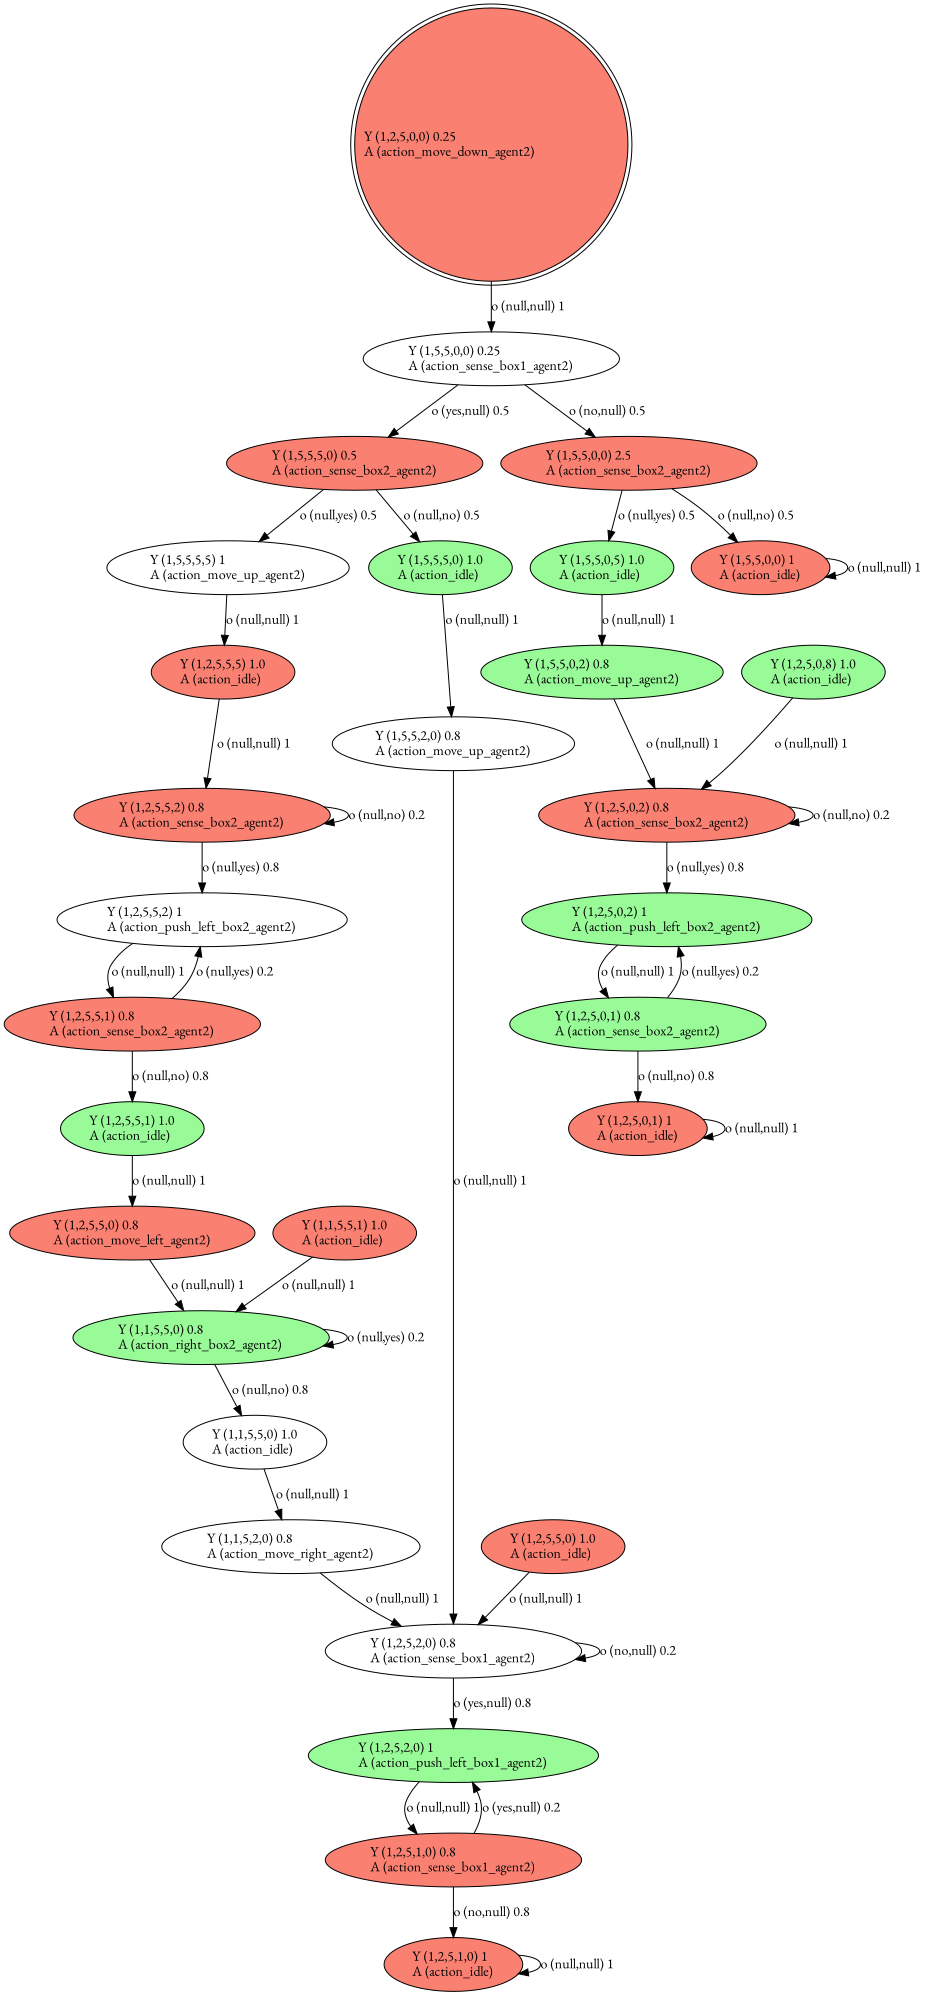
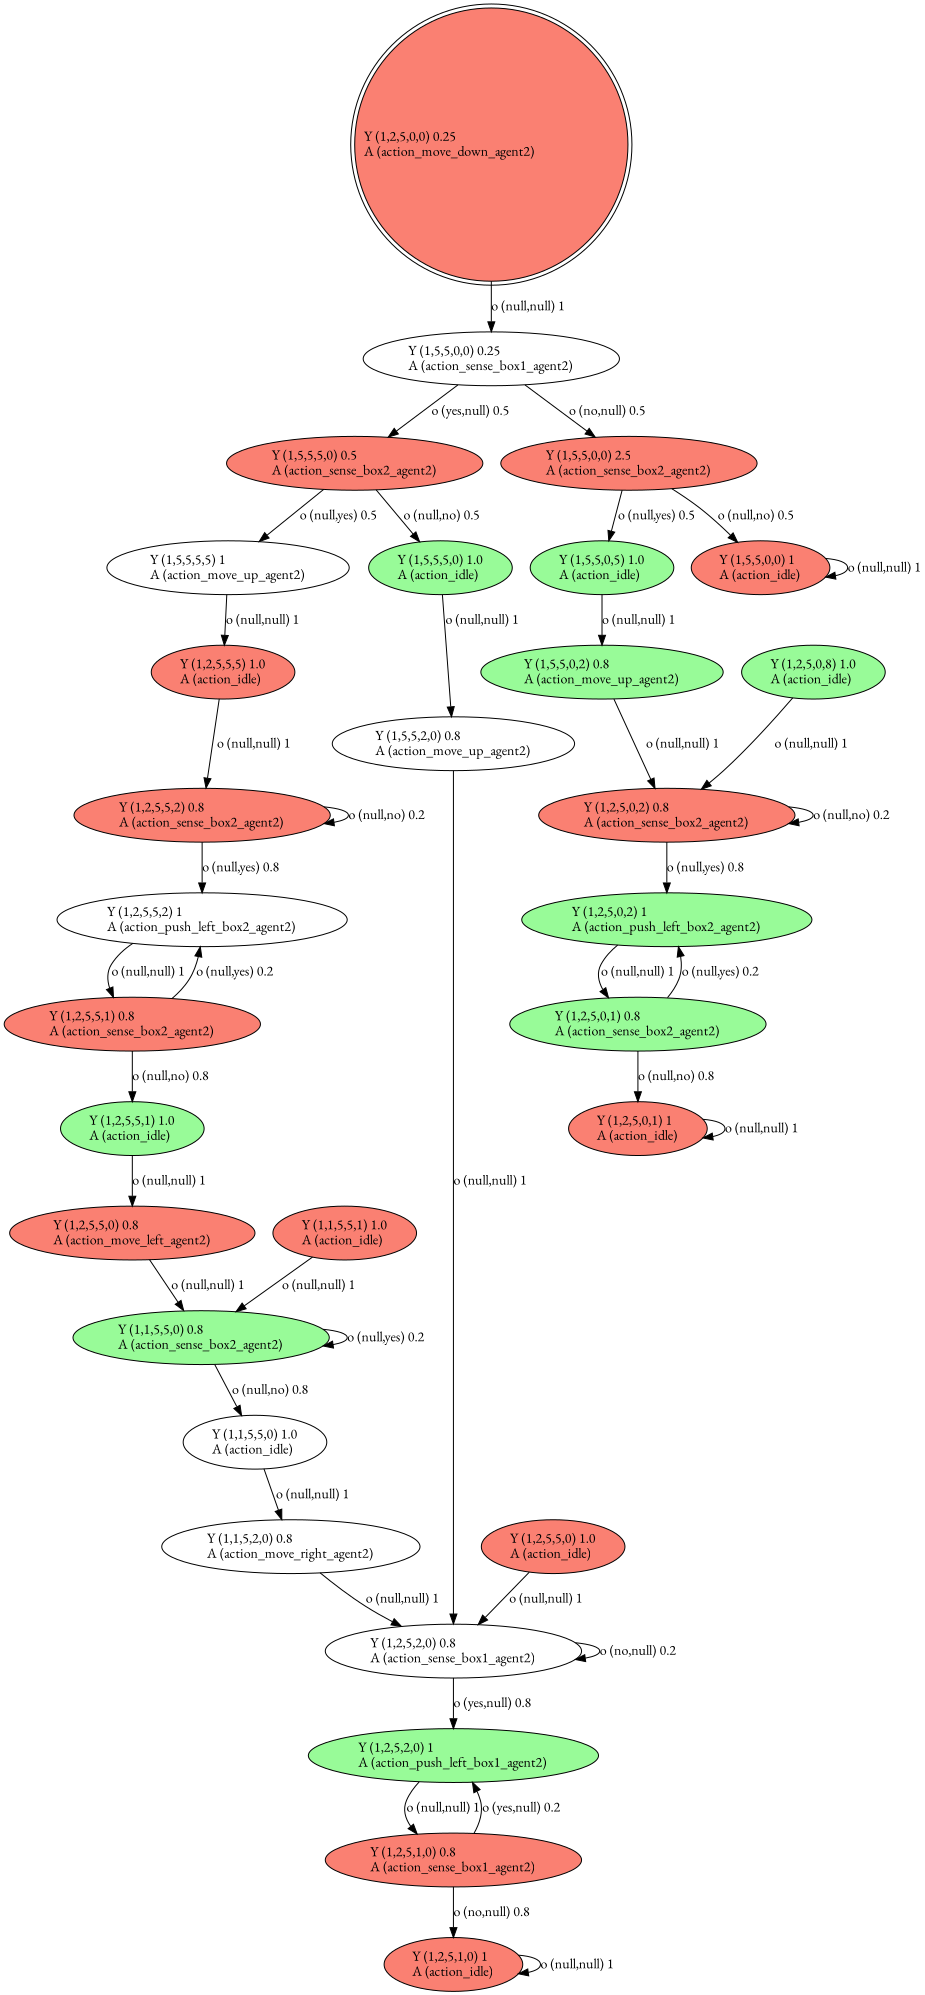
(201, 1338) -> (201, 1338)
